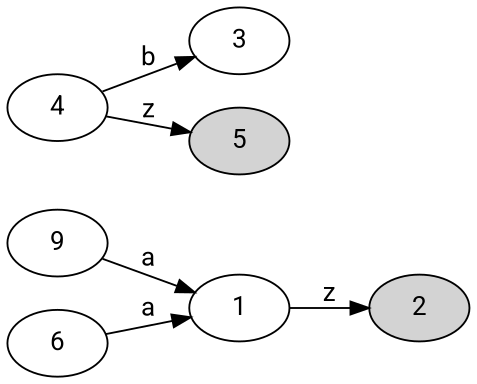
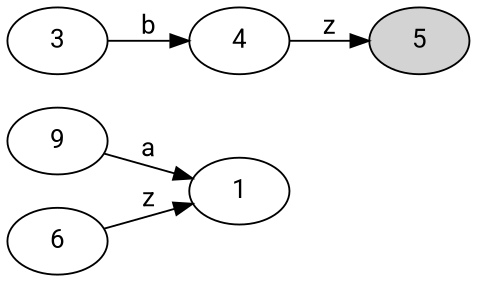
(140, 78) -> (139, 41)
(419, 308) -> none
(148, 309) -> (148, 199)
